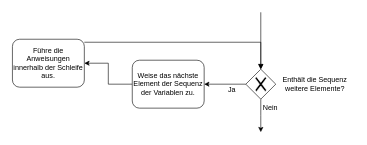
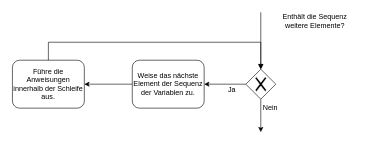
(48, 63) -> (48, 84)
(315, 84) -> (315, 21)
